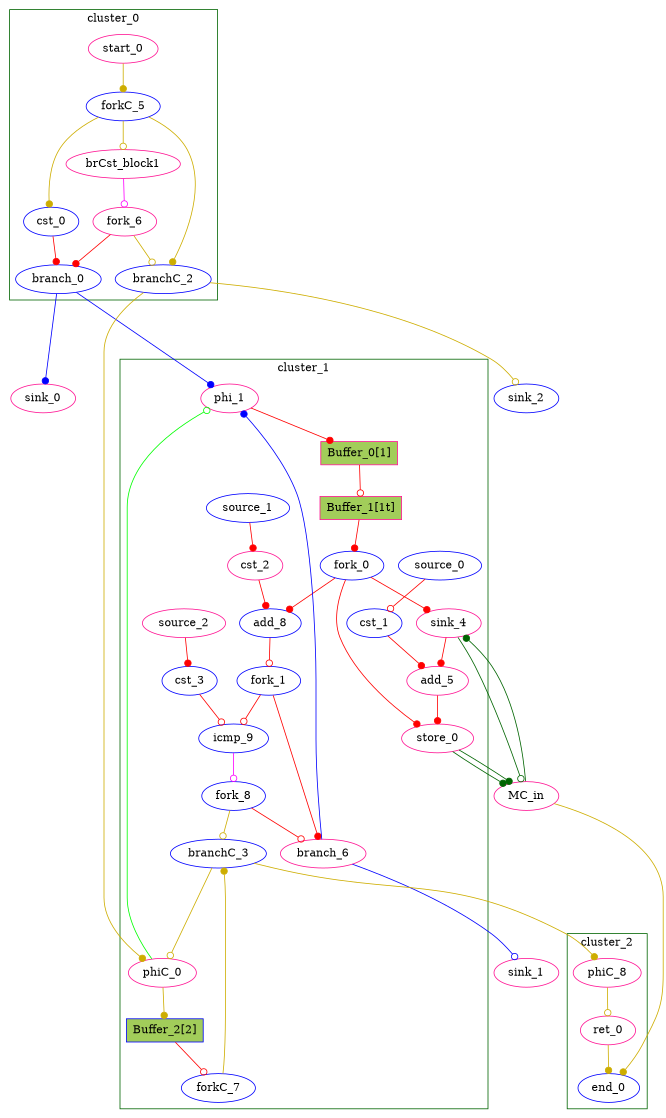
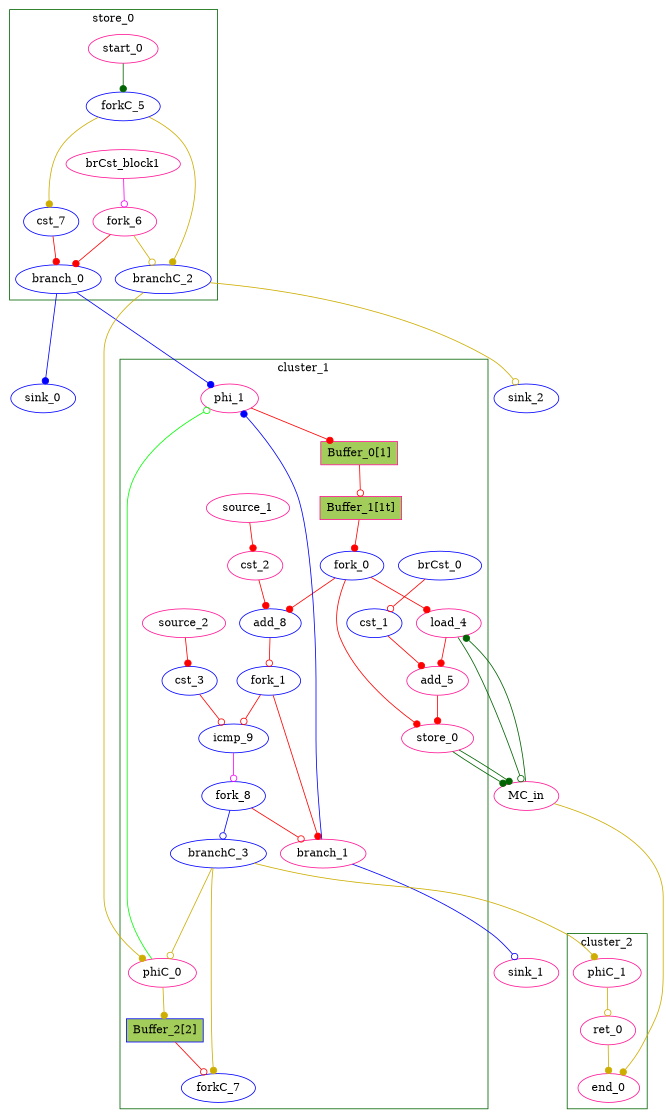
(114, 19) -> (114, 19)
(123, 74) -> (123, 74)
(123, 132) -> none
(51, 222) -> (51, 222)
(43, 398) -> (43, 398)
(248, 508) -> (248, 508)
(440, 566) -> (440, 566)
(449, 623) -> (449, 623)
(227, 822) -> (227, 822)
(323, 854) -> (323, 854)
(607, 973) -> (607, 973)
(226, 974) -> (211, 967)
(609, 1088) -> (609, 1088)
